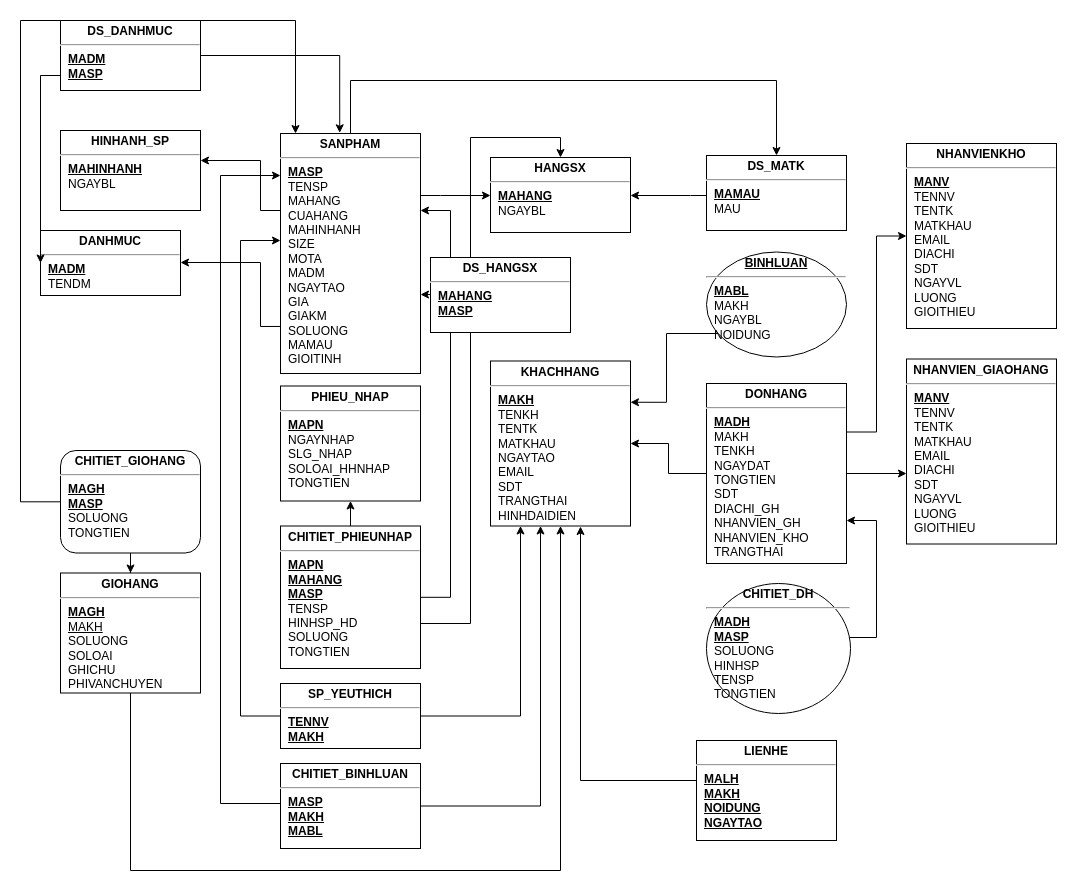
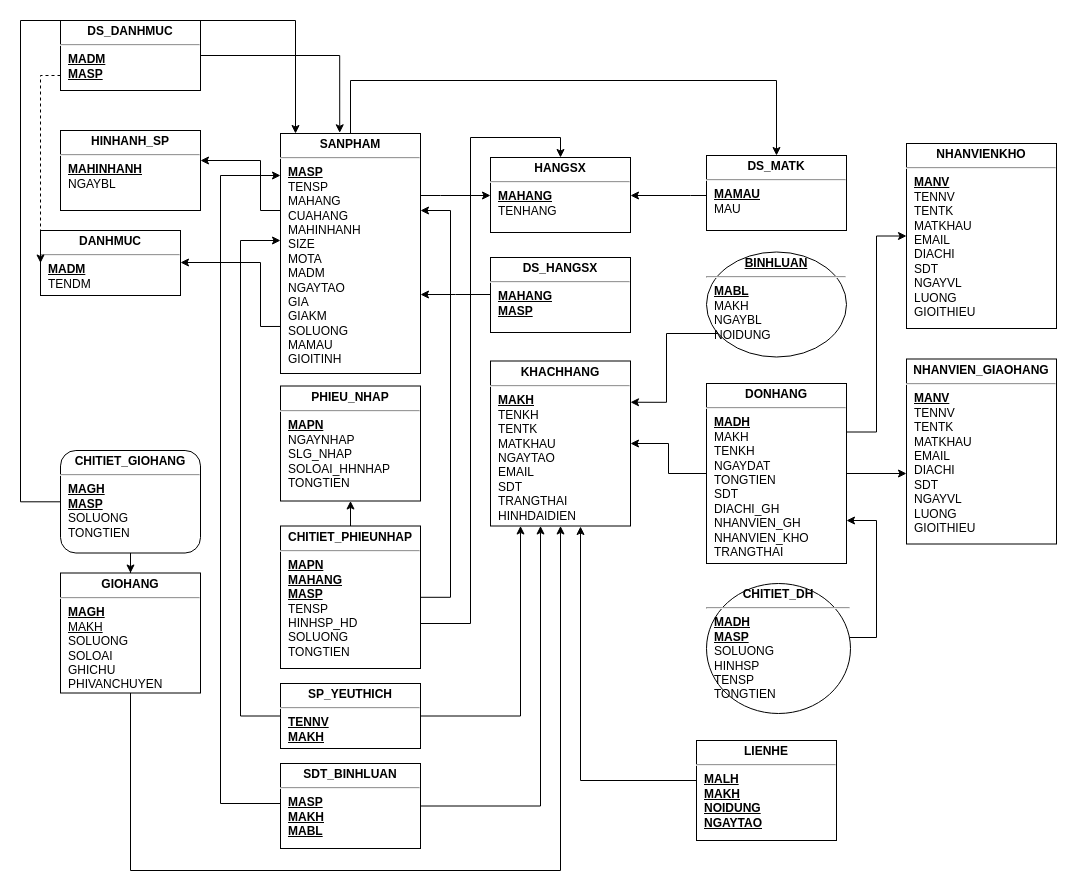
(41, 144) -> (41, 144)
(511, 179) -> (514, 179)
(501, 295) -> (561, 295)
(334, 792) -> (321, 792)
